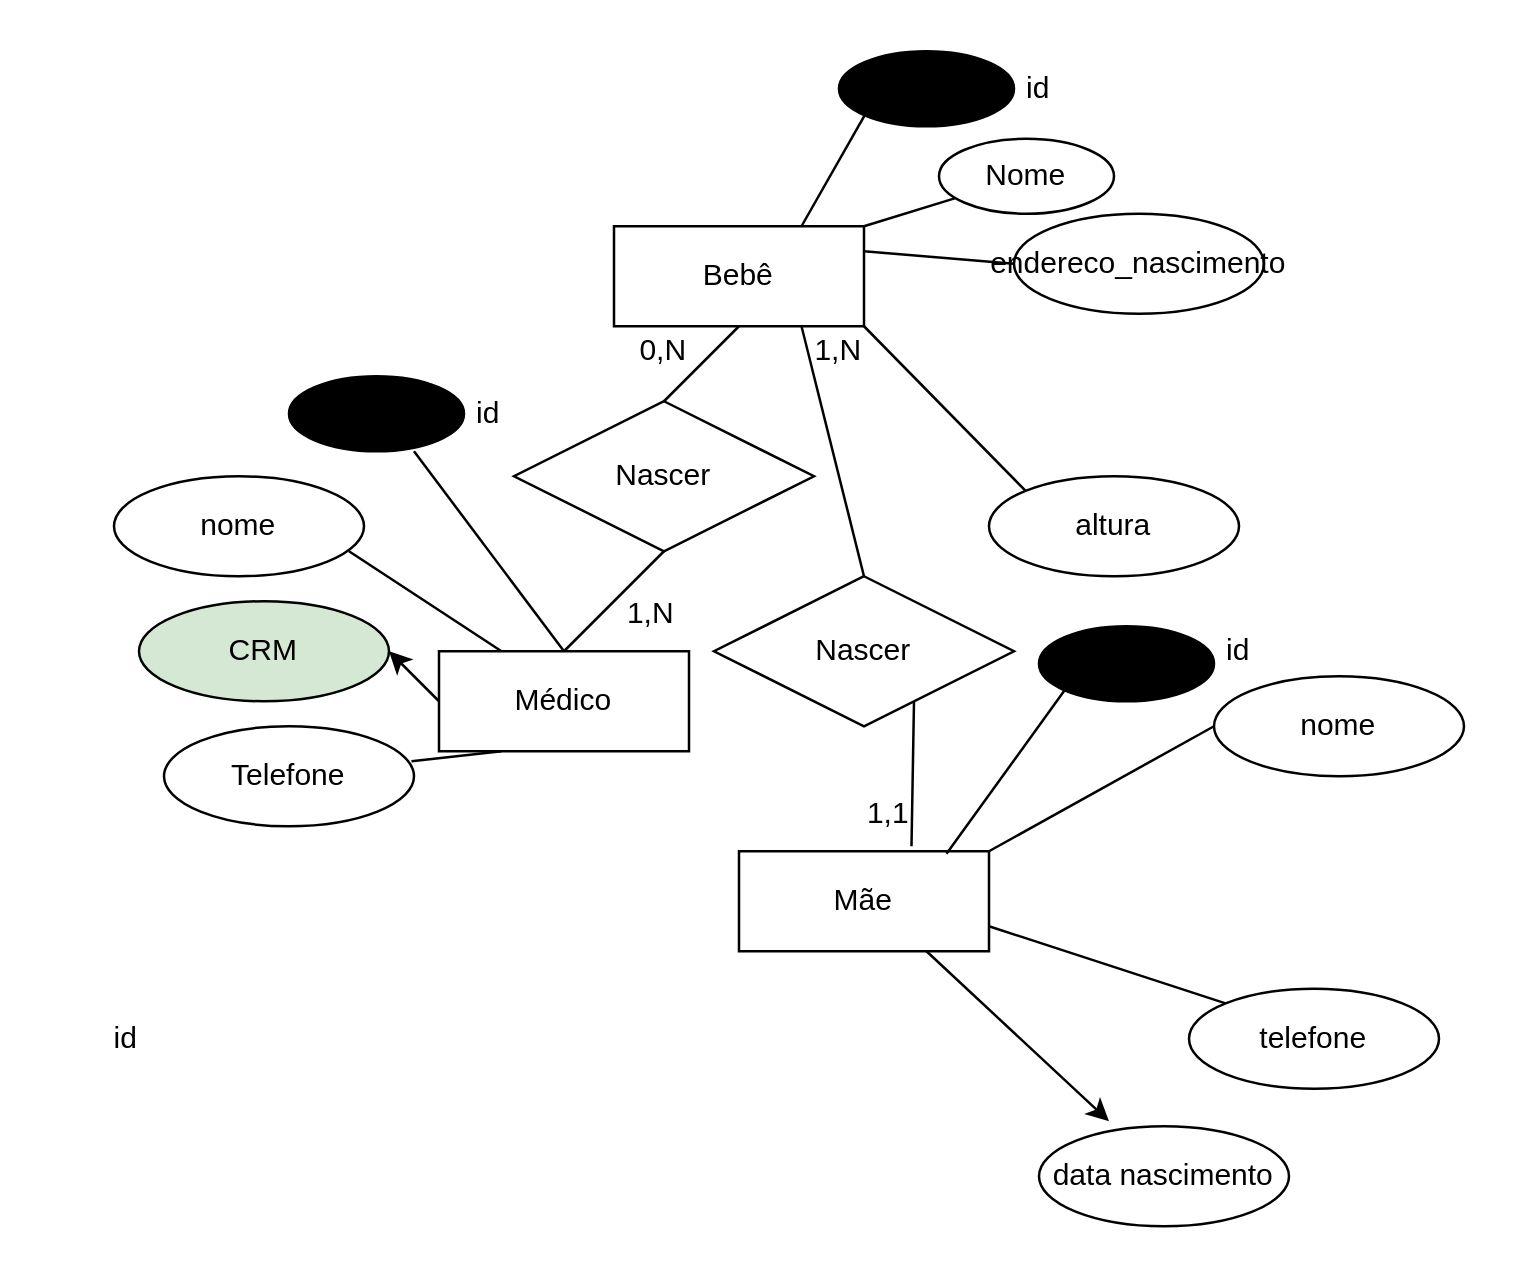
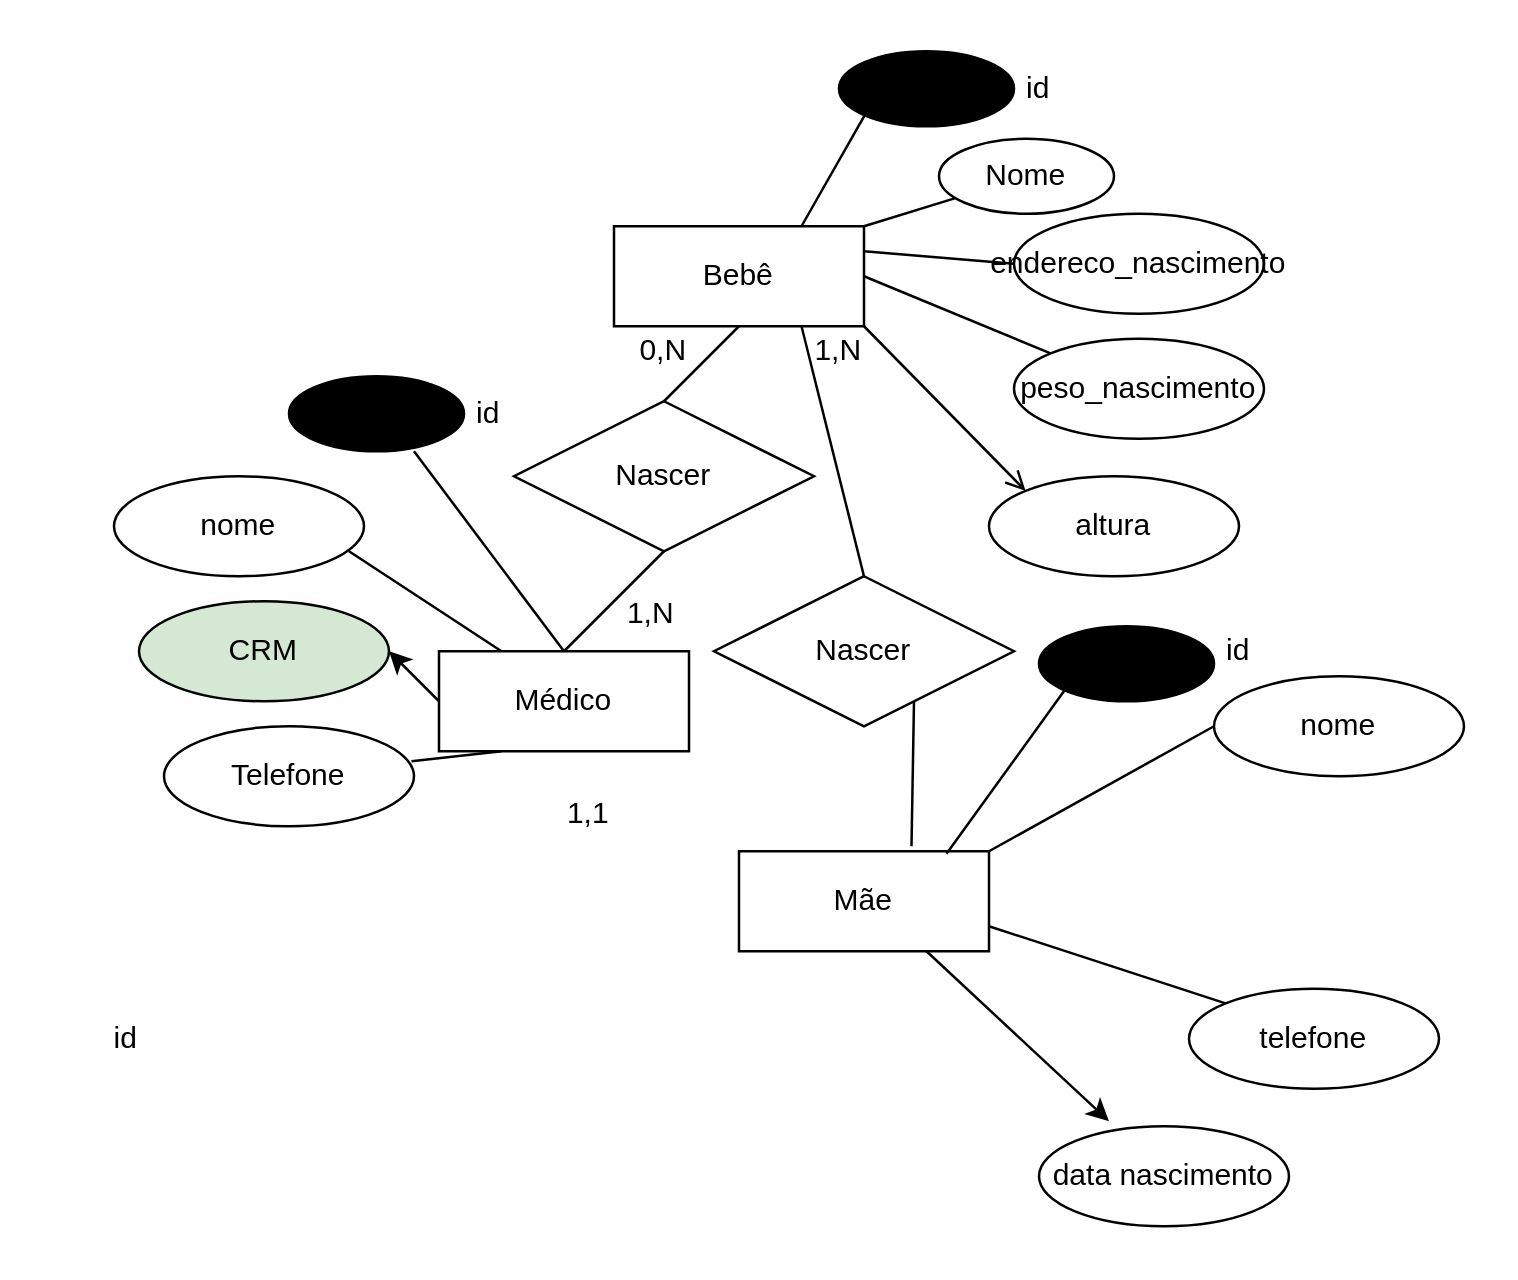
none -> (957, 315)
none -> (1139, 389)
(1020, 485) -> (1019, 485)
(889, 814) -> (589, 814)
